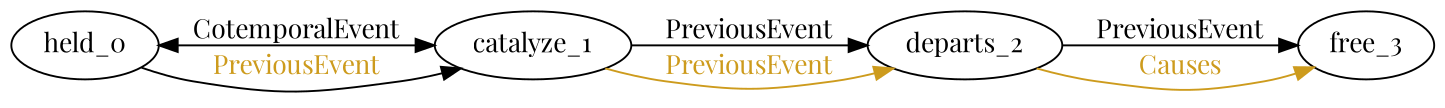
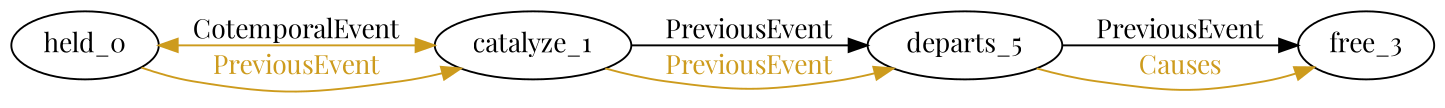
(297, 45) -> (297, 45)
(965, 45) -> (965, 45)
(291, 91) -> (291, 91)
